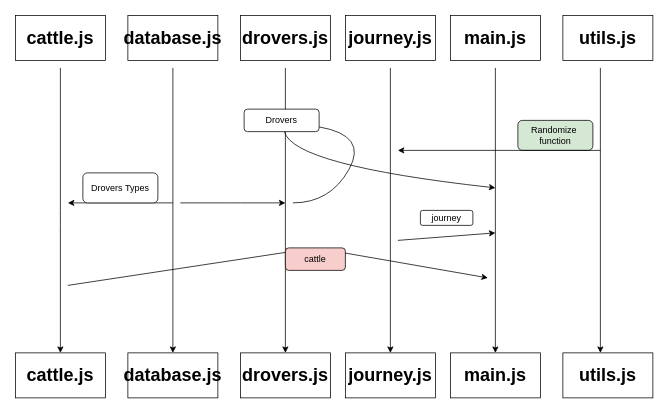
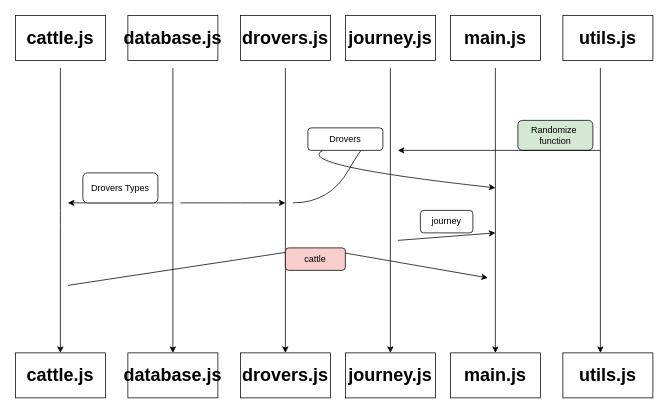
(282, 120) -> (345, 139)
(447, 218) -> (447, 222)
